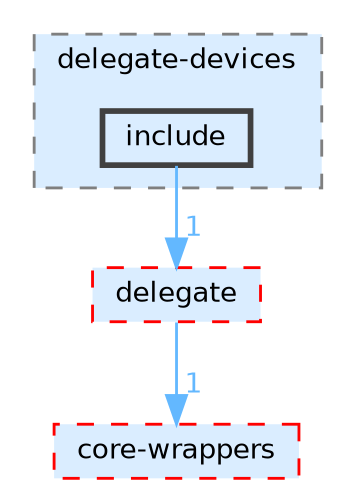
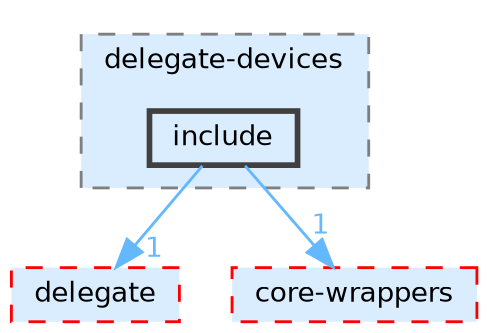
(177, 359) -> (280, 206)
